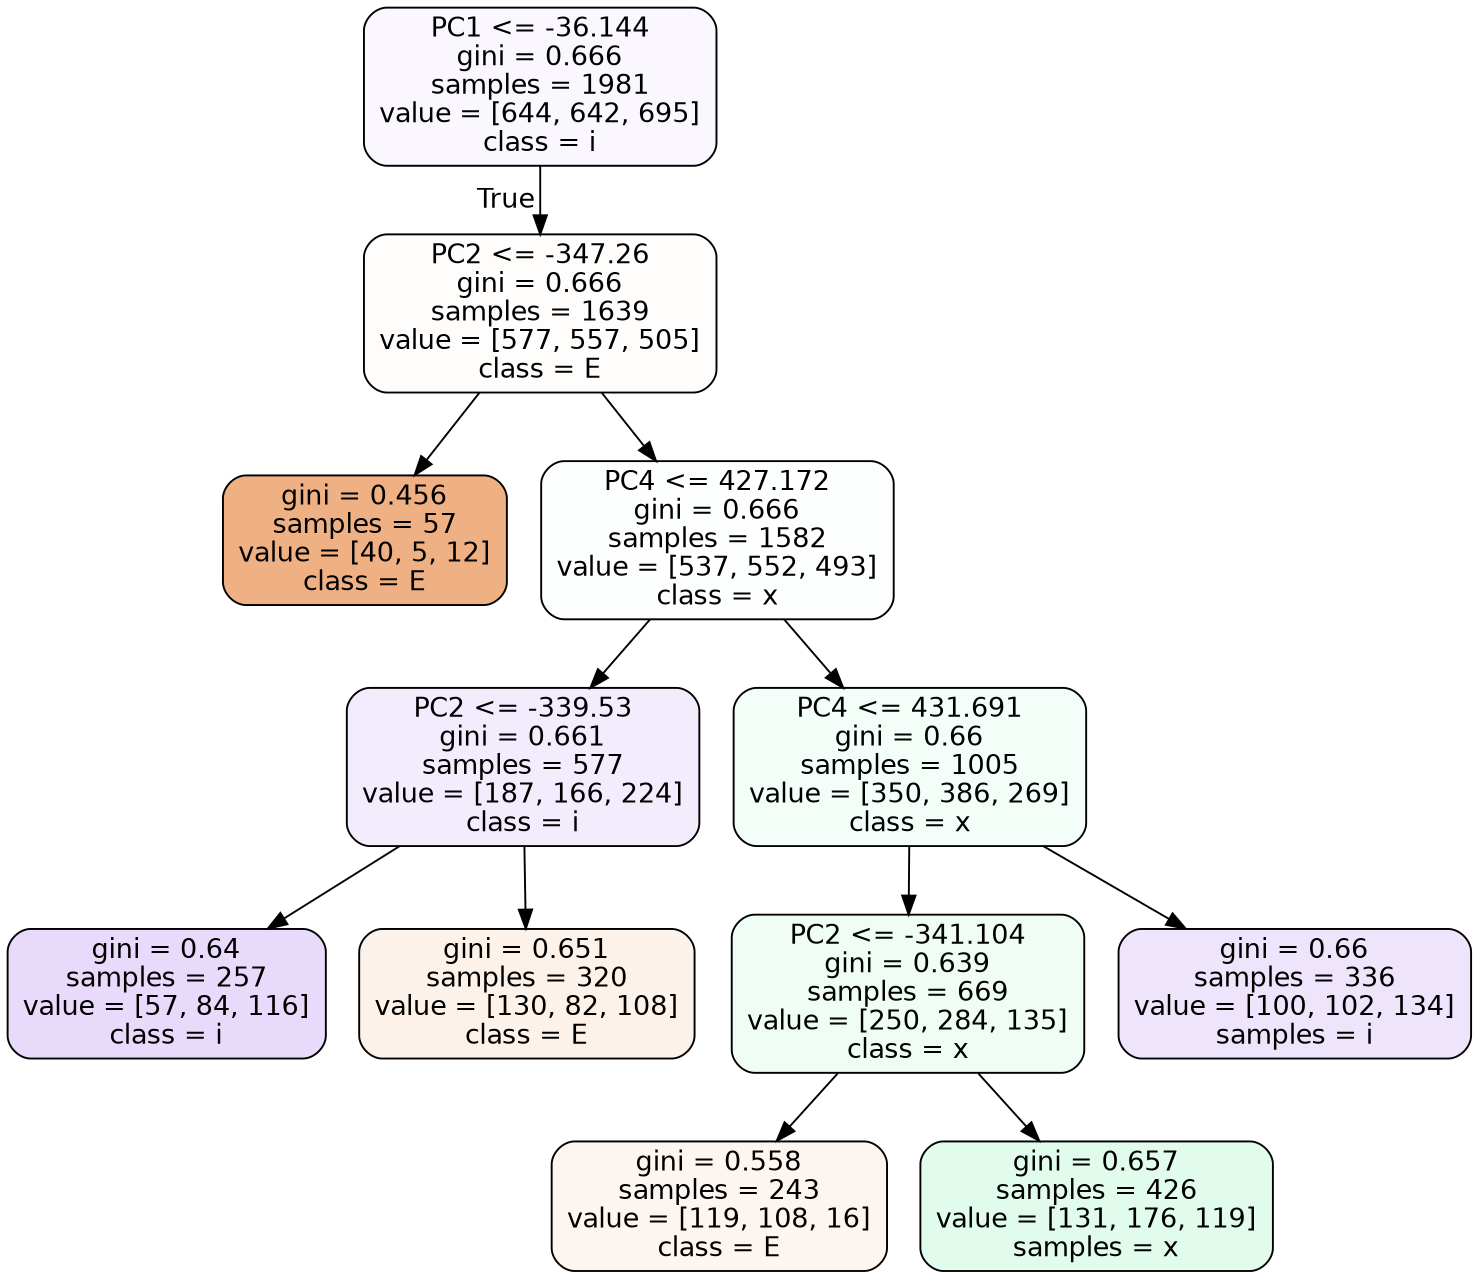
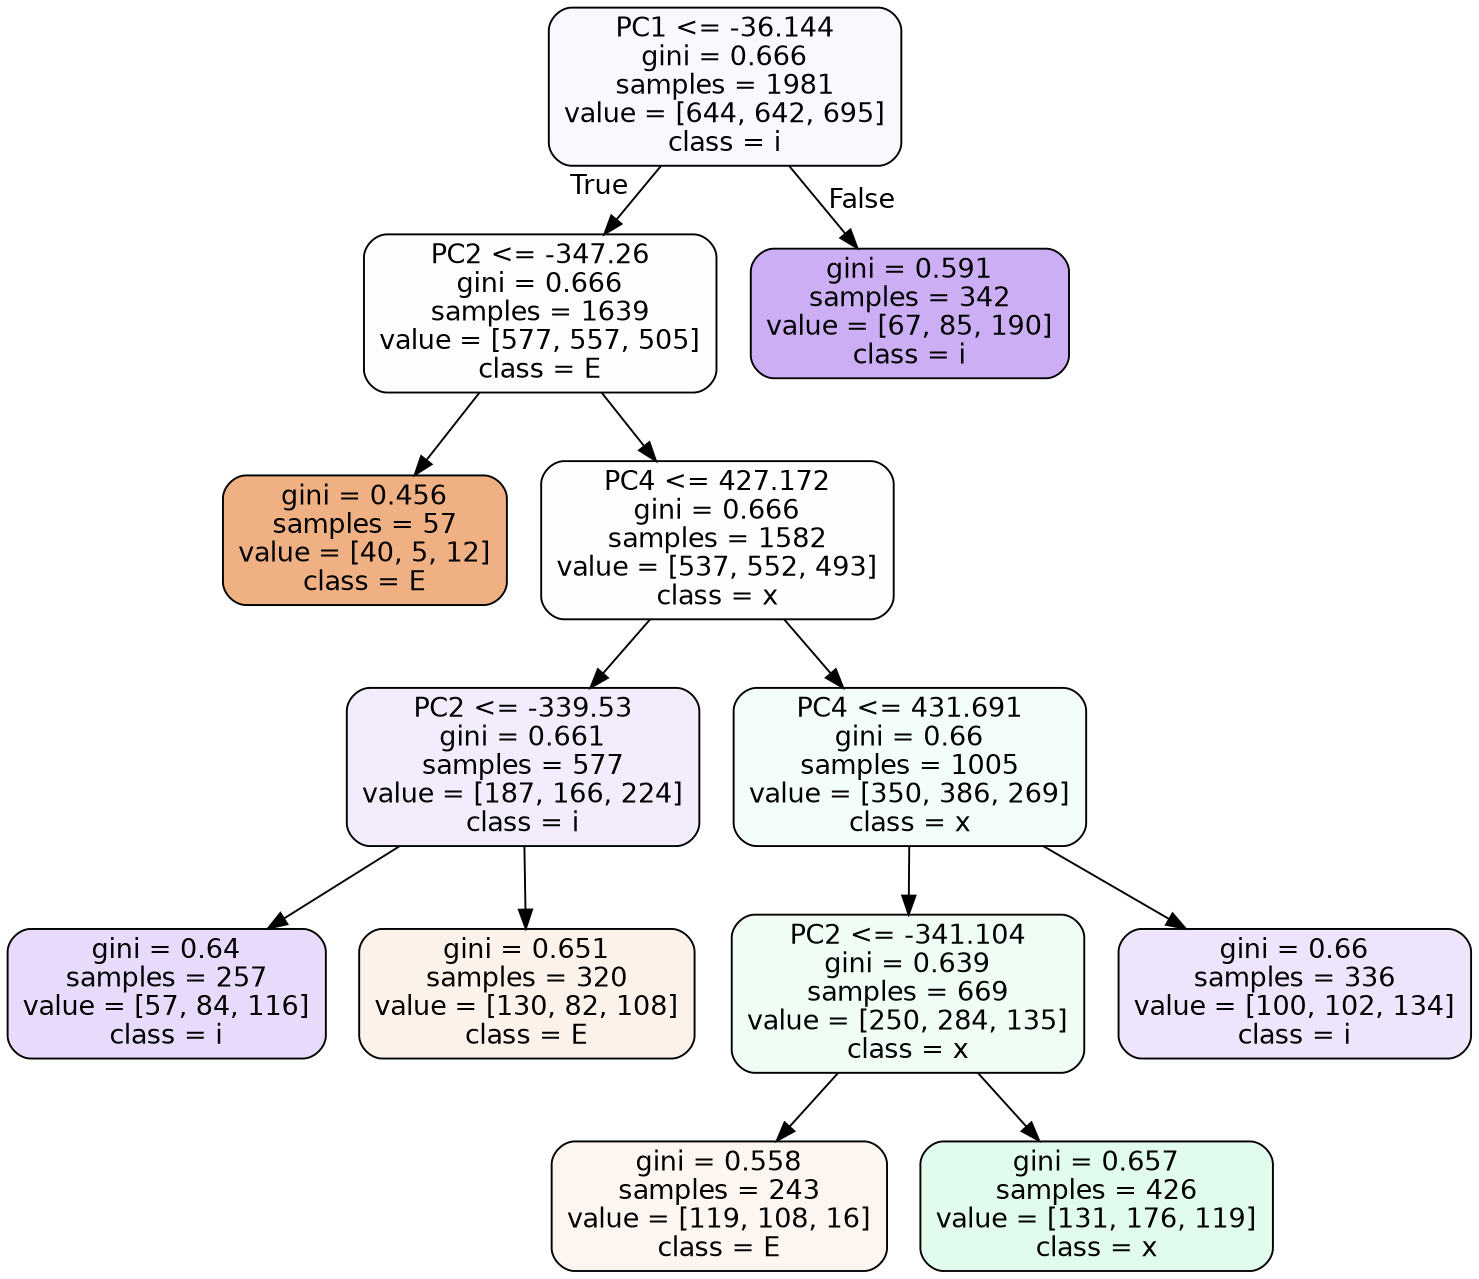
none -> (910, 313)
(1295, 994) -> (1295, 994)
(1097, 1206) -> (1097, 1206)
